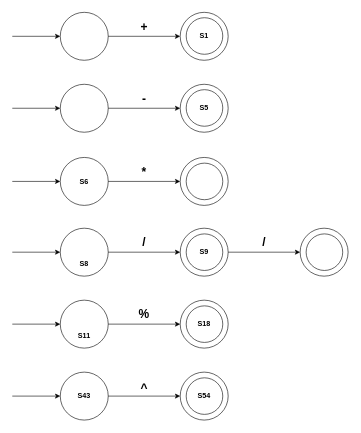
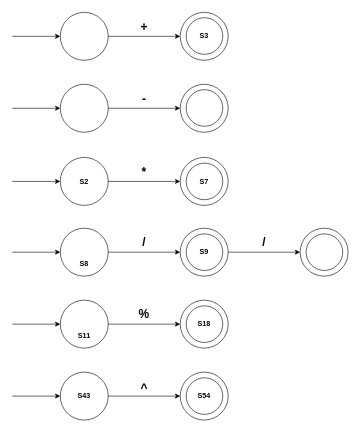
(204, 36) -> (204, 36)
(204, 108) -> none
(84, 182) -> (84, 182)
none -> (204, 182)
